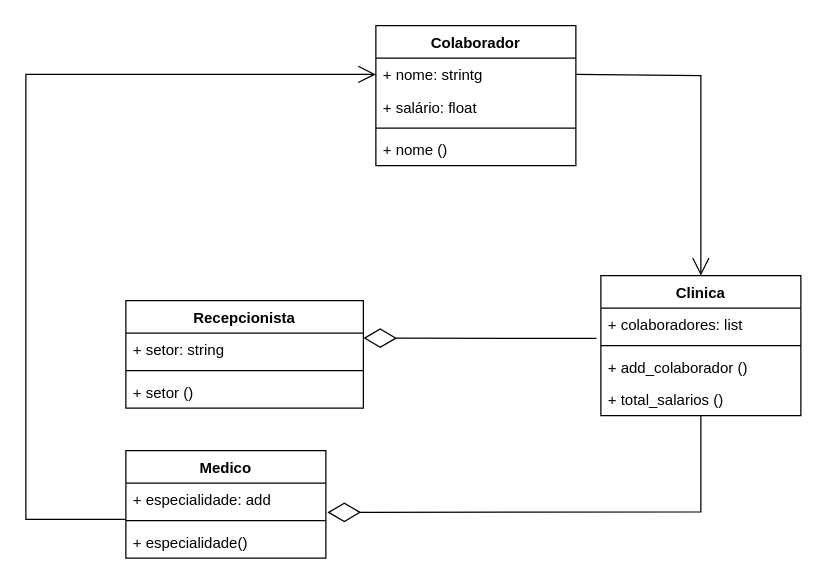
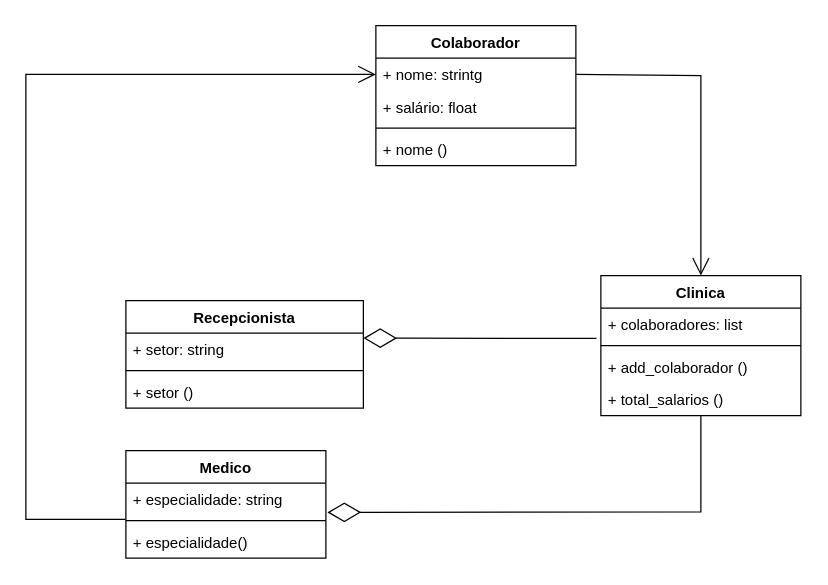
(207, 500) -> (217, 500)
